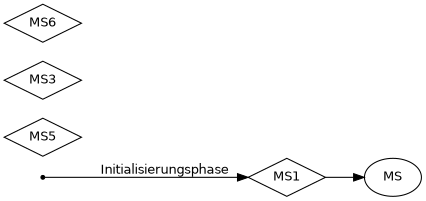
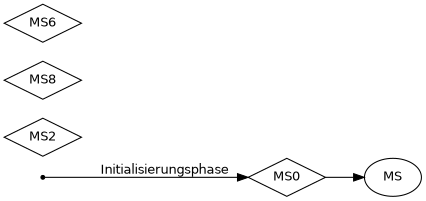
(43, 80) -> (43, 80)
(43, 137) -> (43, 137)
(287, 177) -> (287, 177)
